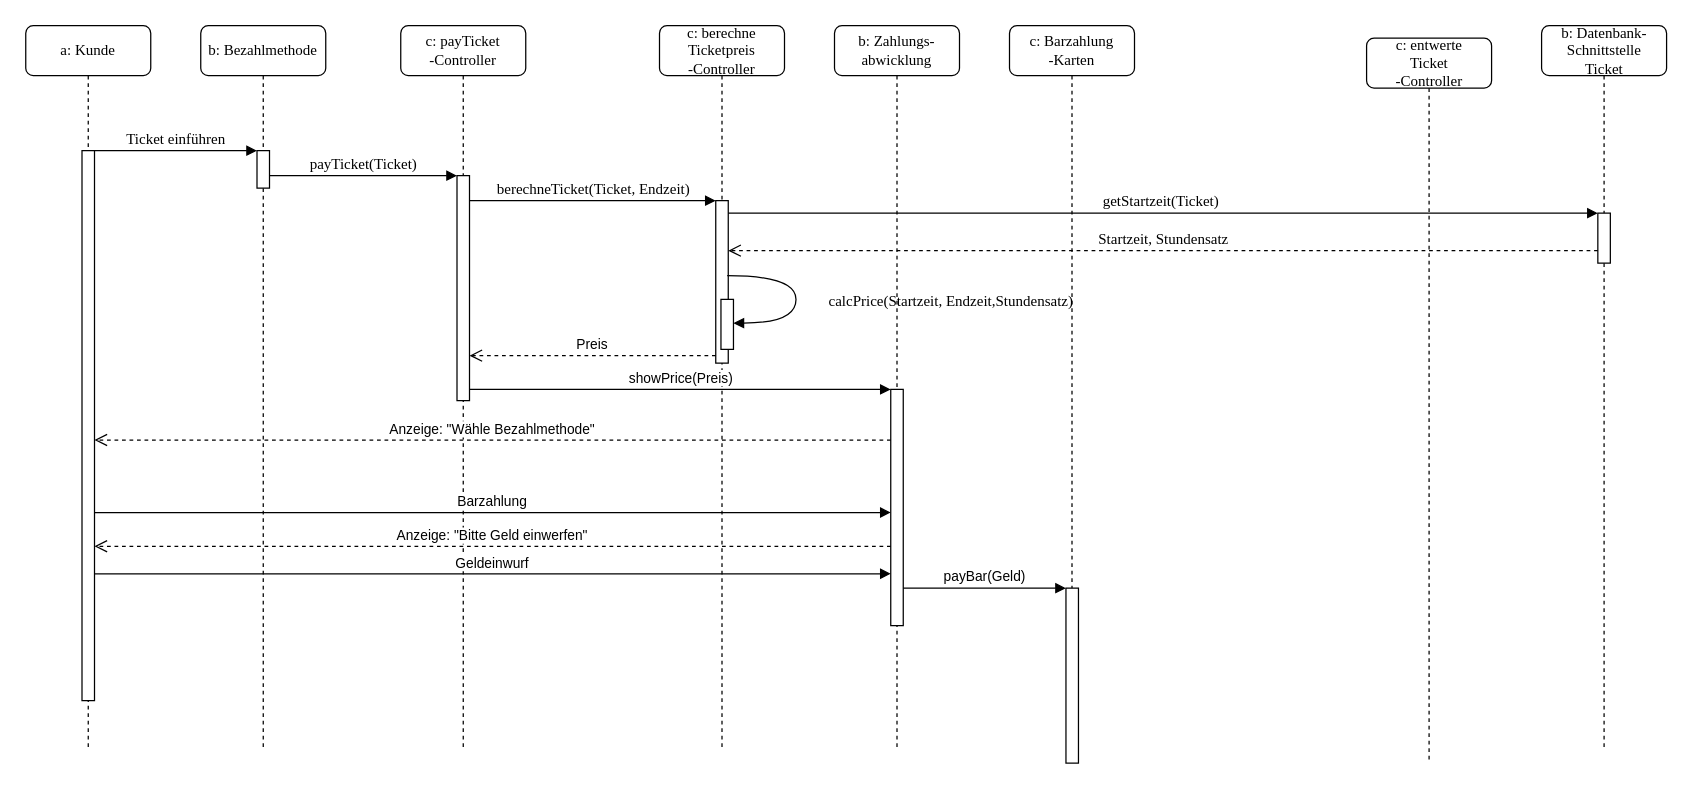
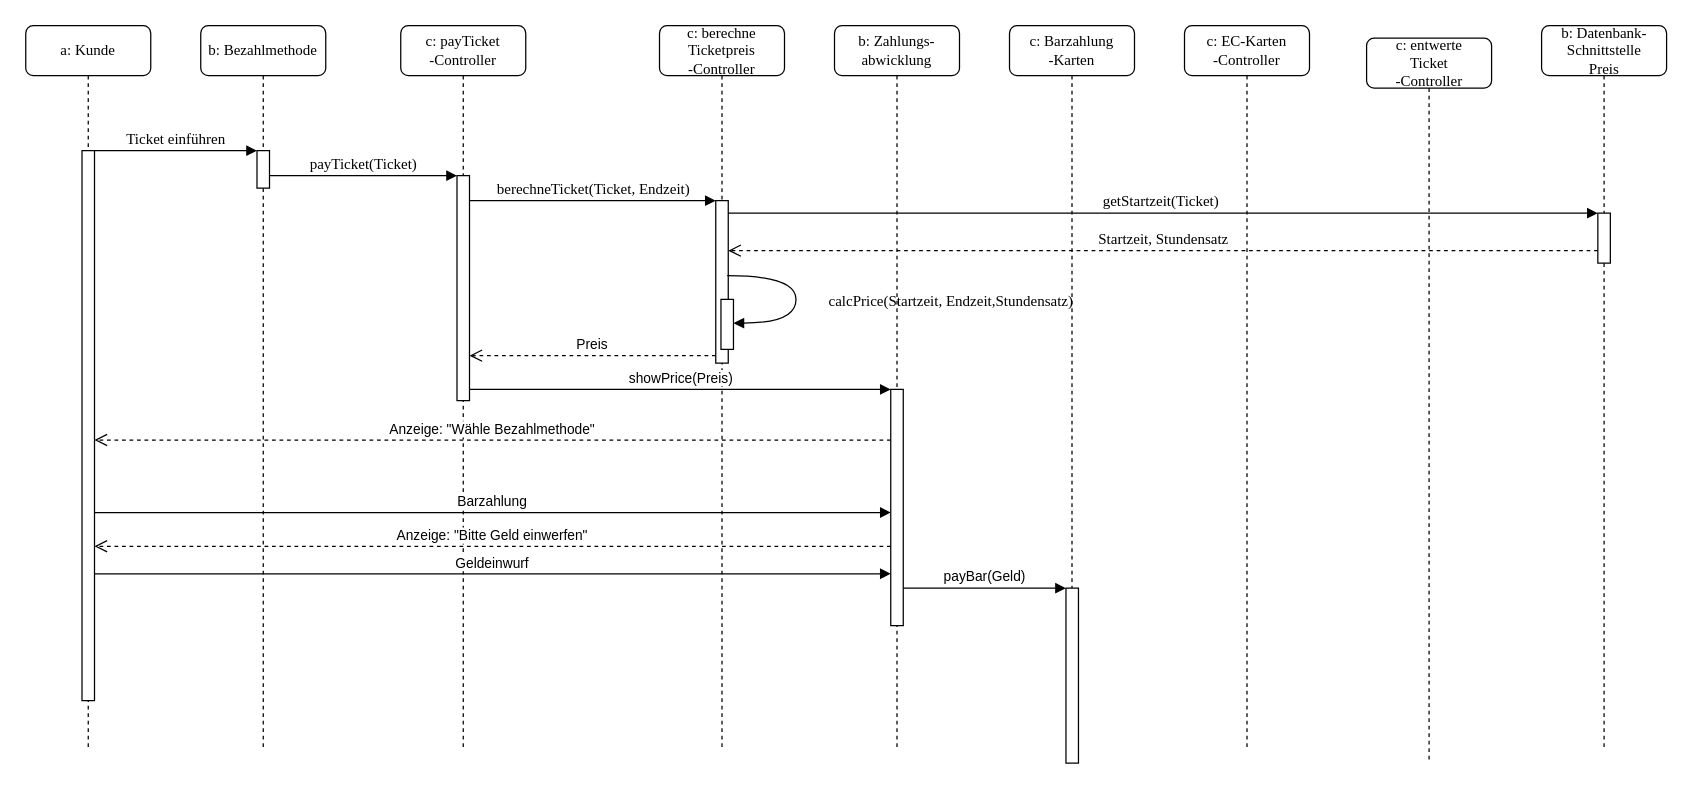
(1604, 51) -> (1604, 51)
none -> (1247, 388)
